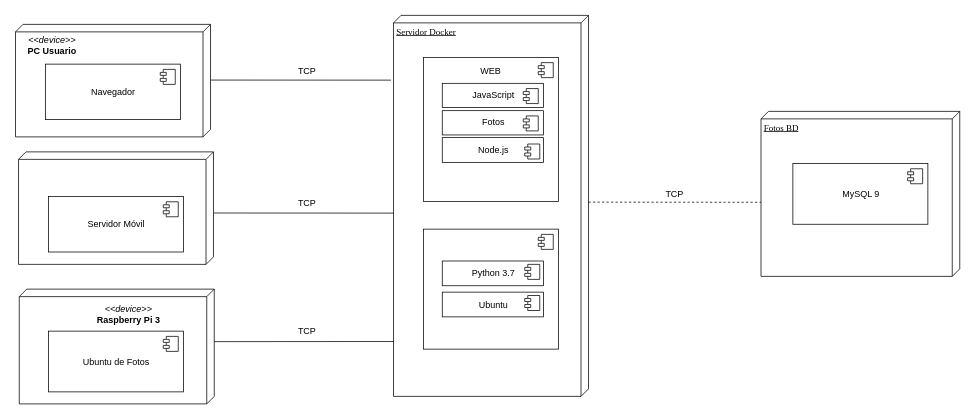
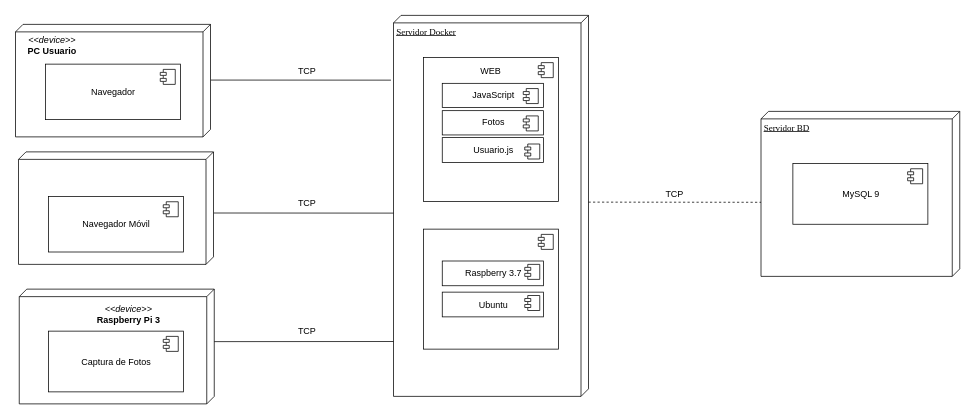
(783, 128) -> (789, 128)
(494, 150) -> (494, 150)
(116, 225) -> (116, 225)
(494, 273) -> (494, 273)
(116, 362) -> (116, 362)
